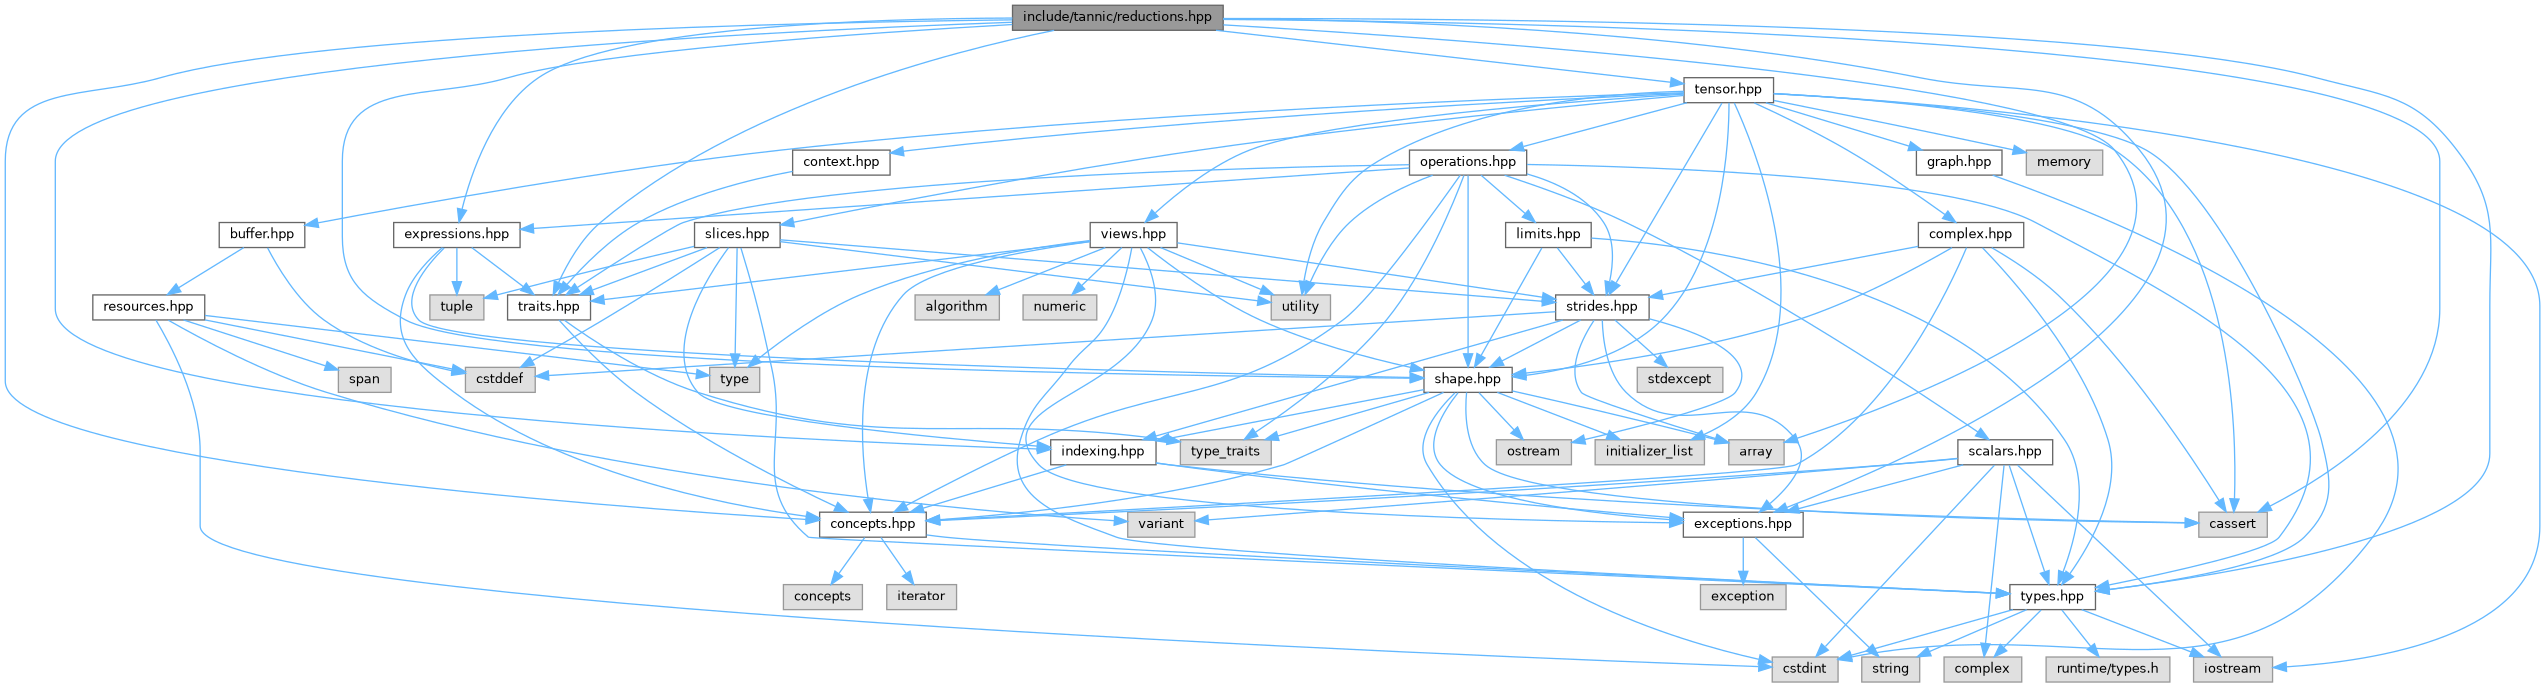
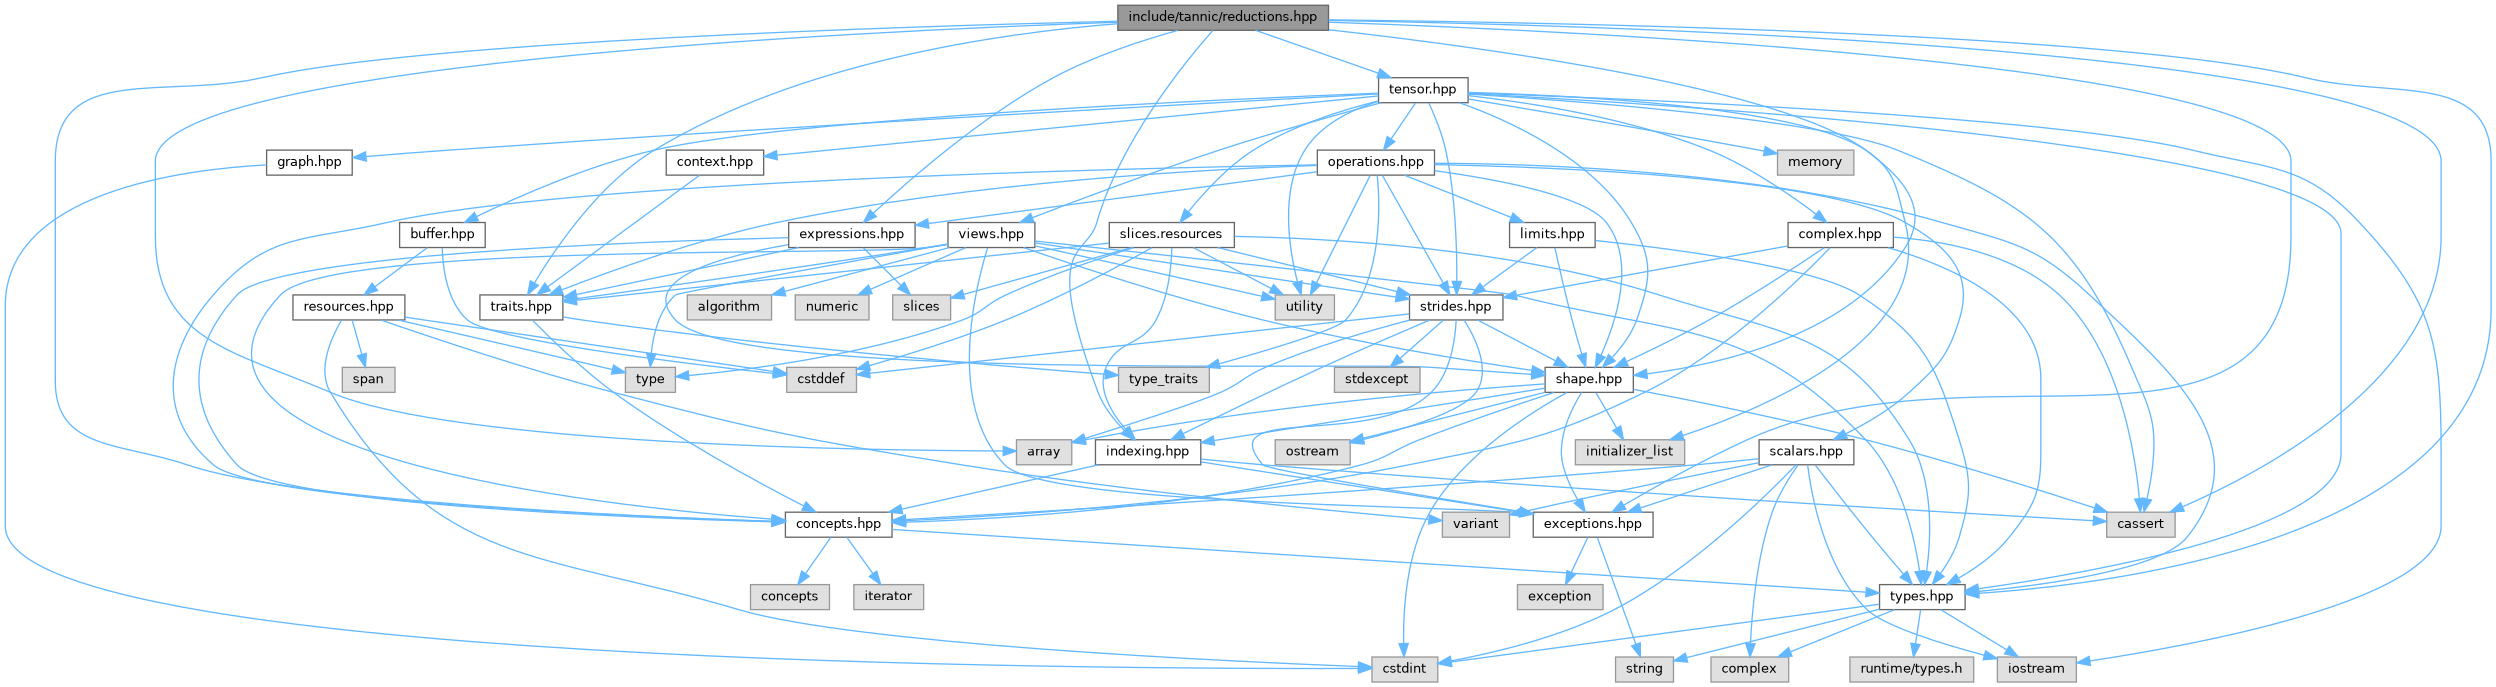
(737, 235) -> (1172, 235)
(457, 307) -> (922, 307)
(1353, 414) -> none
